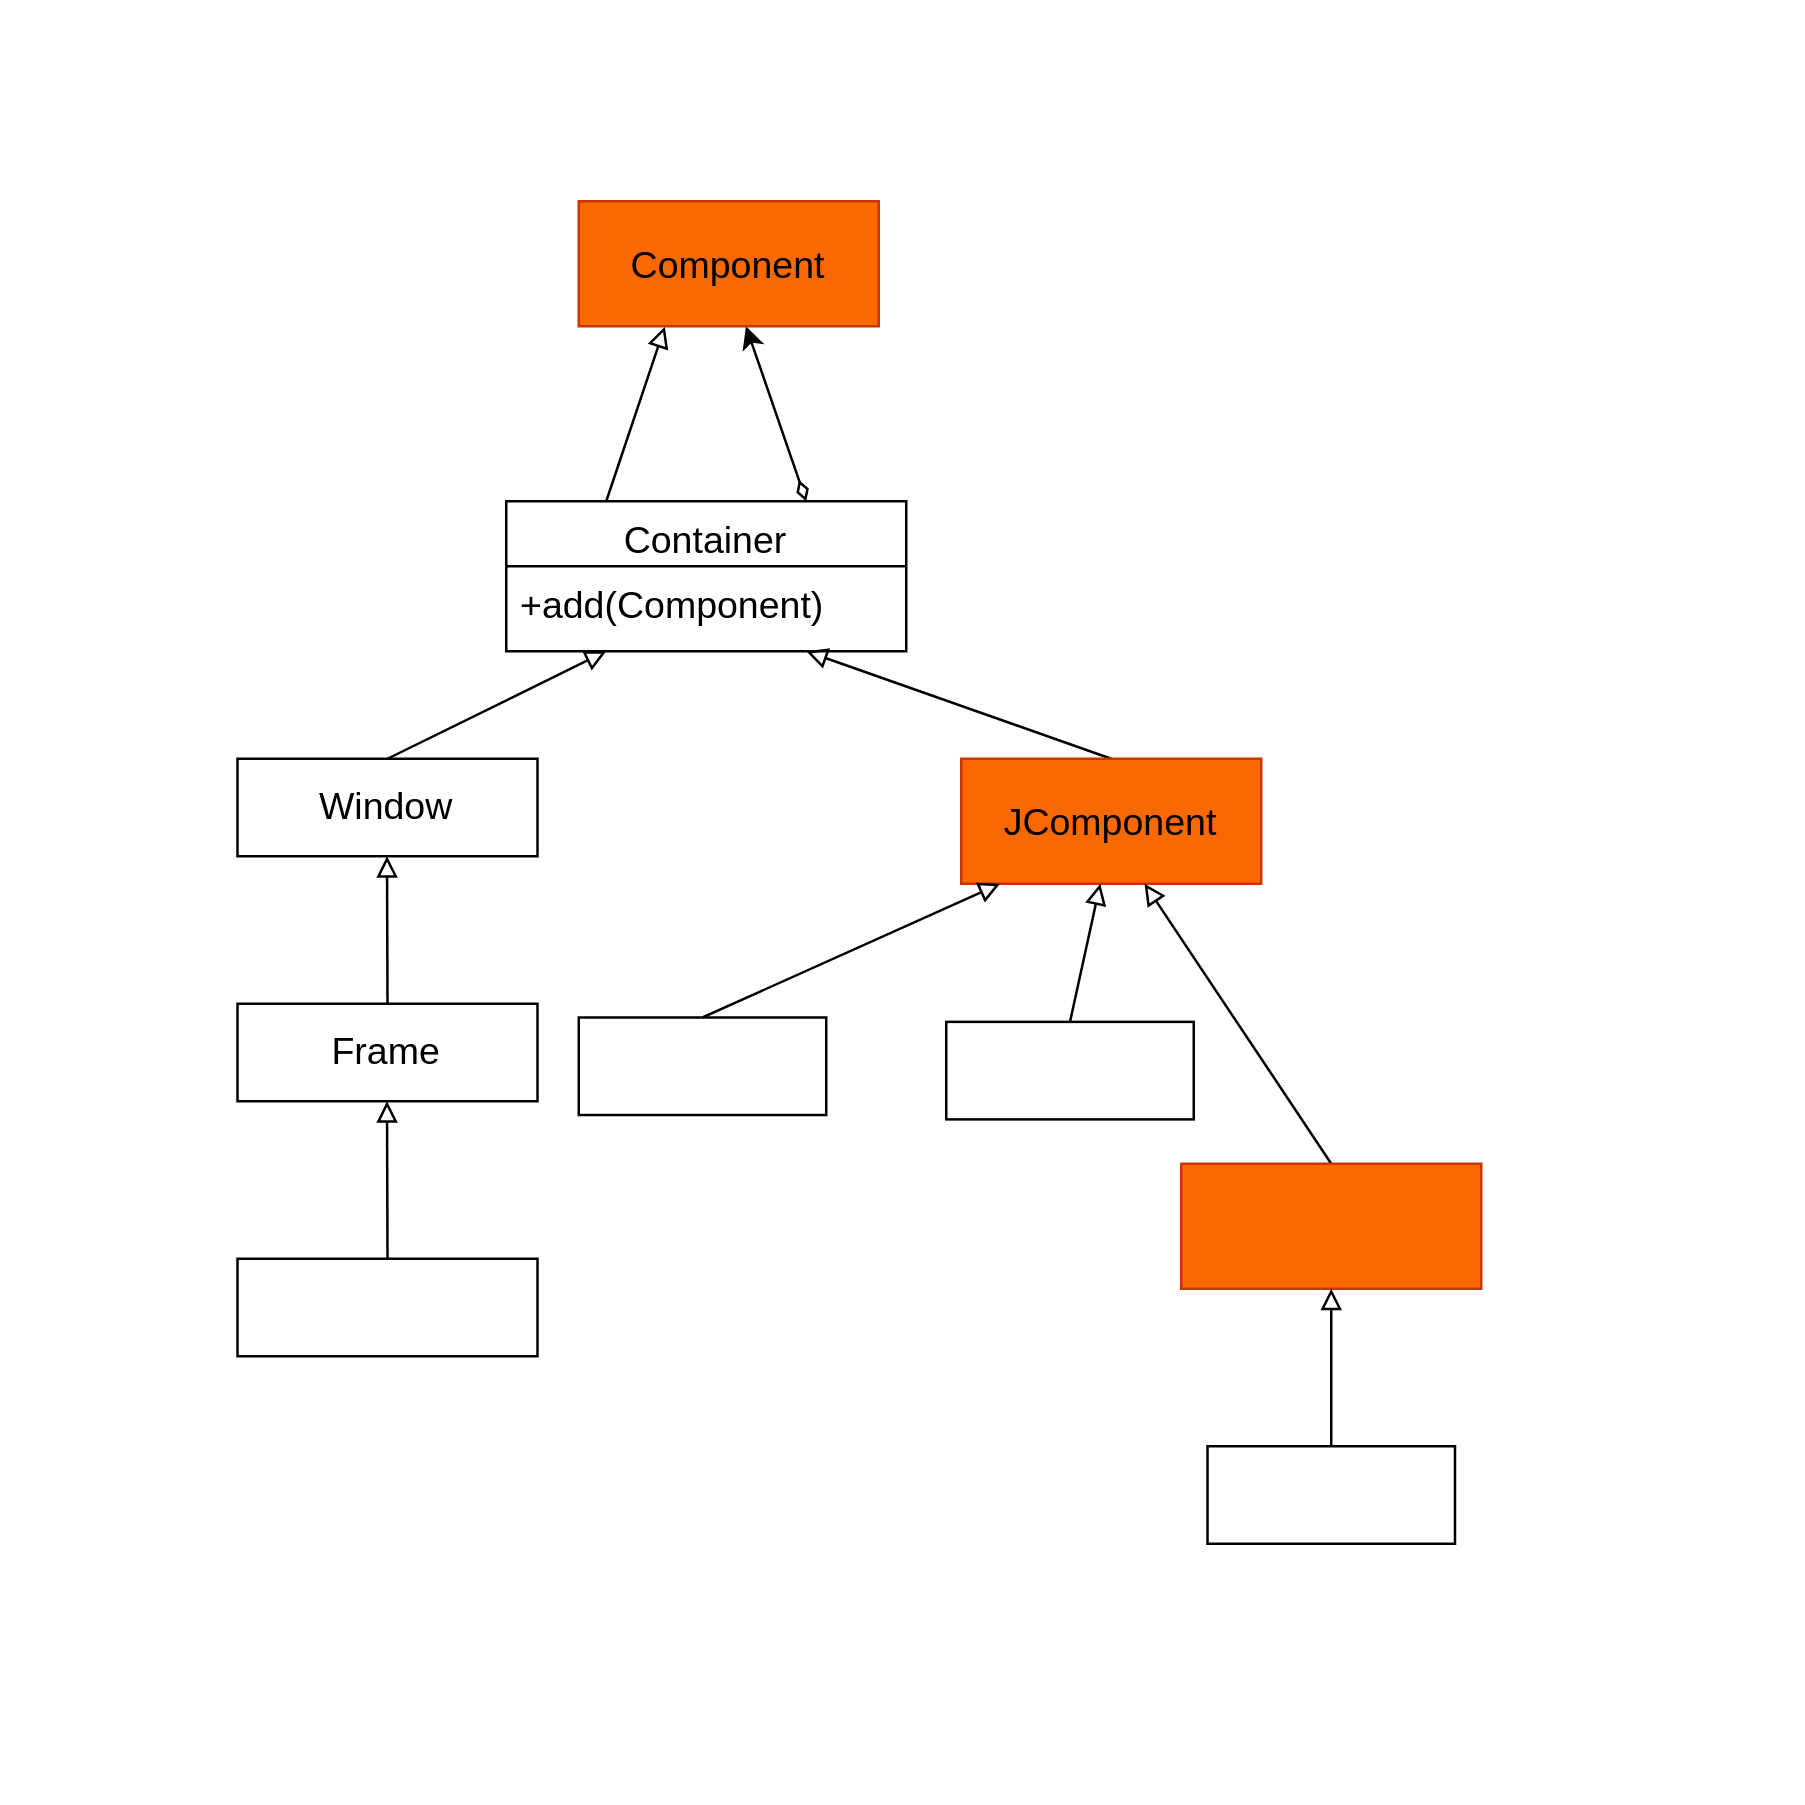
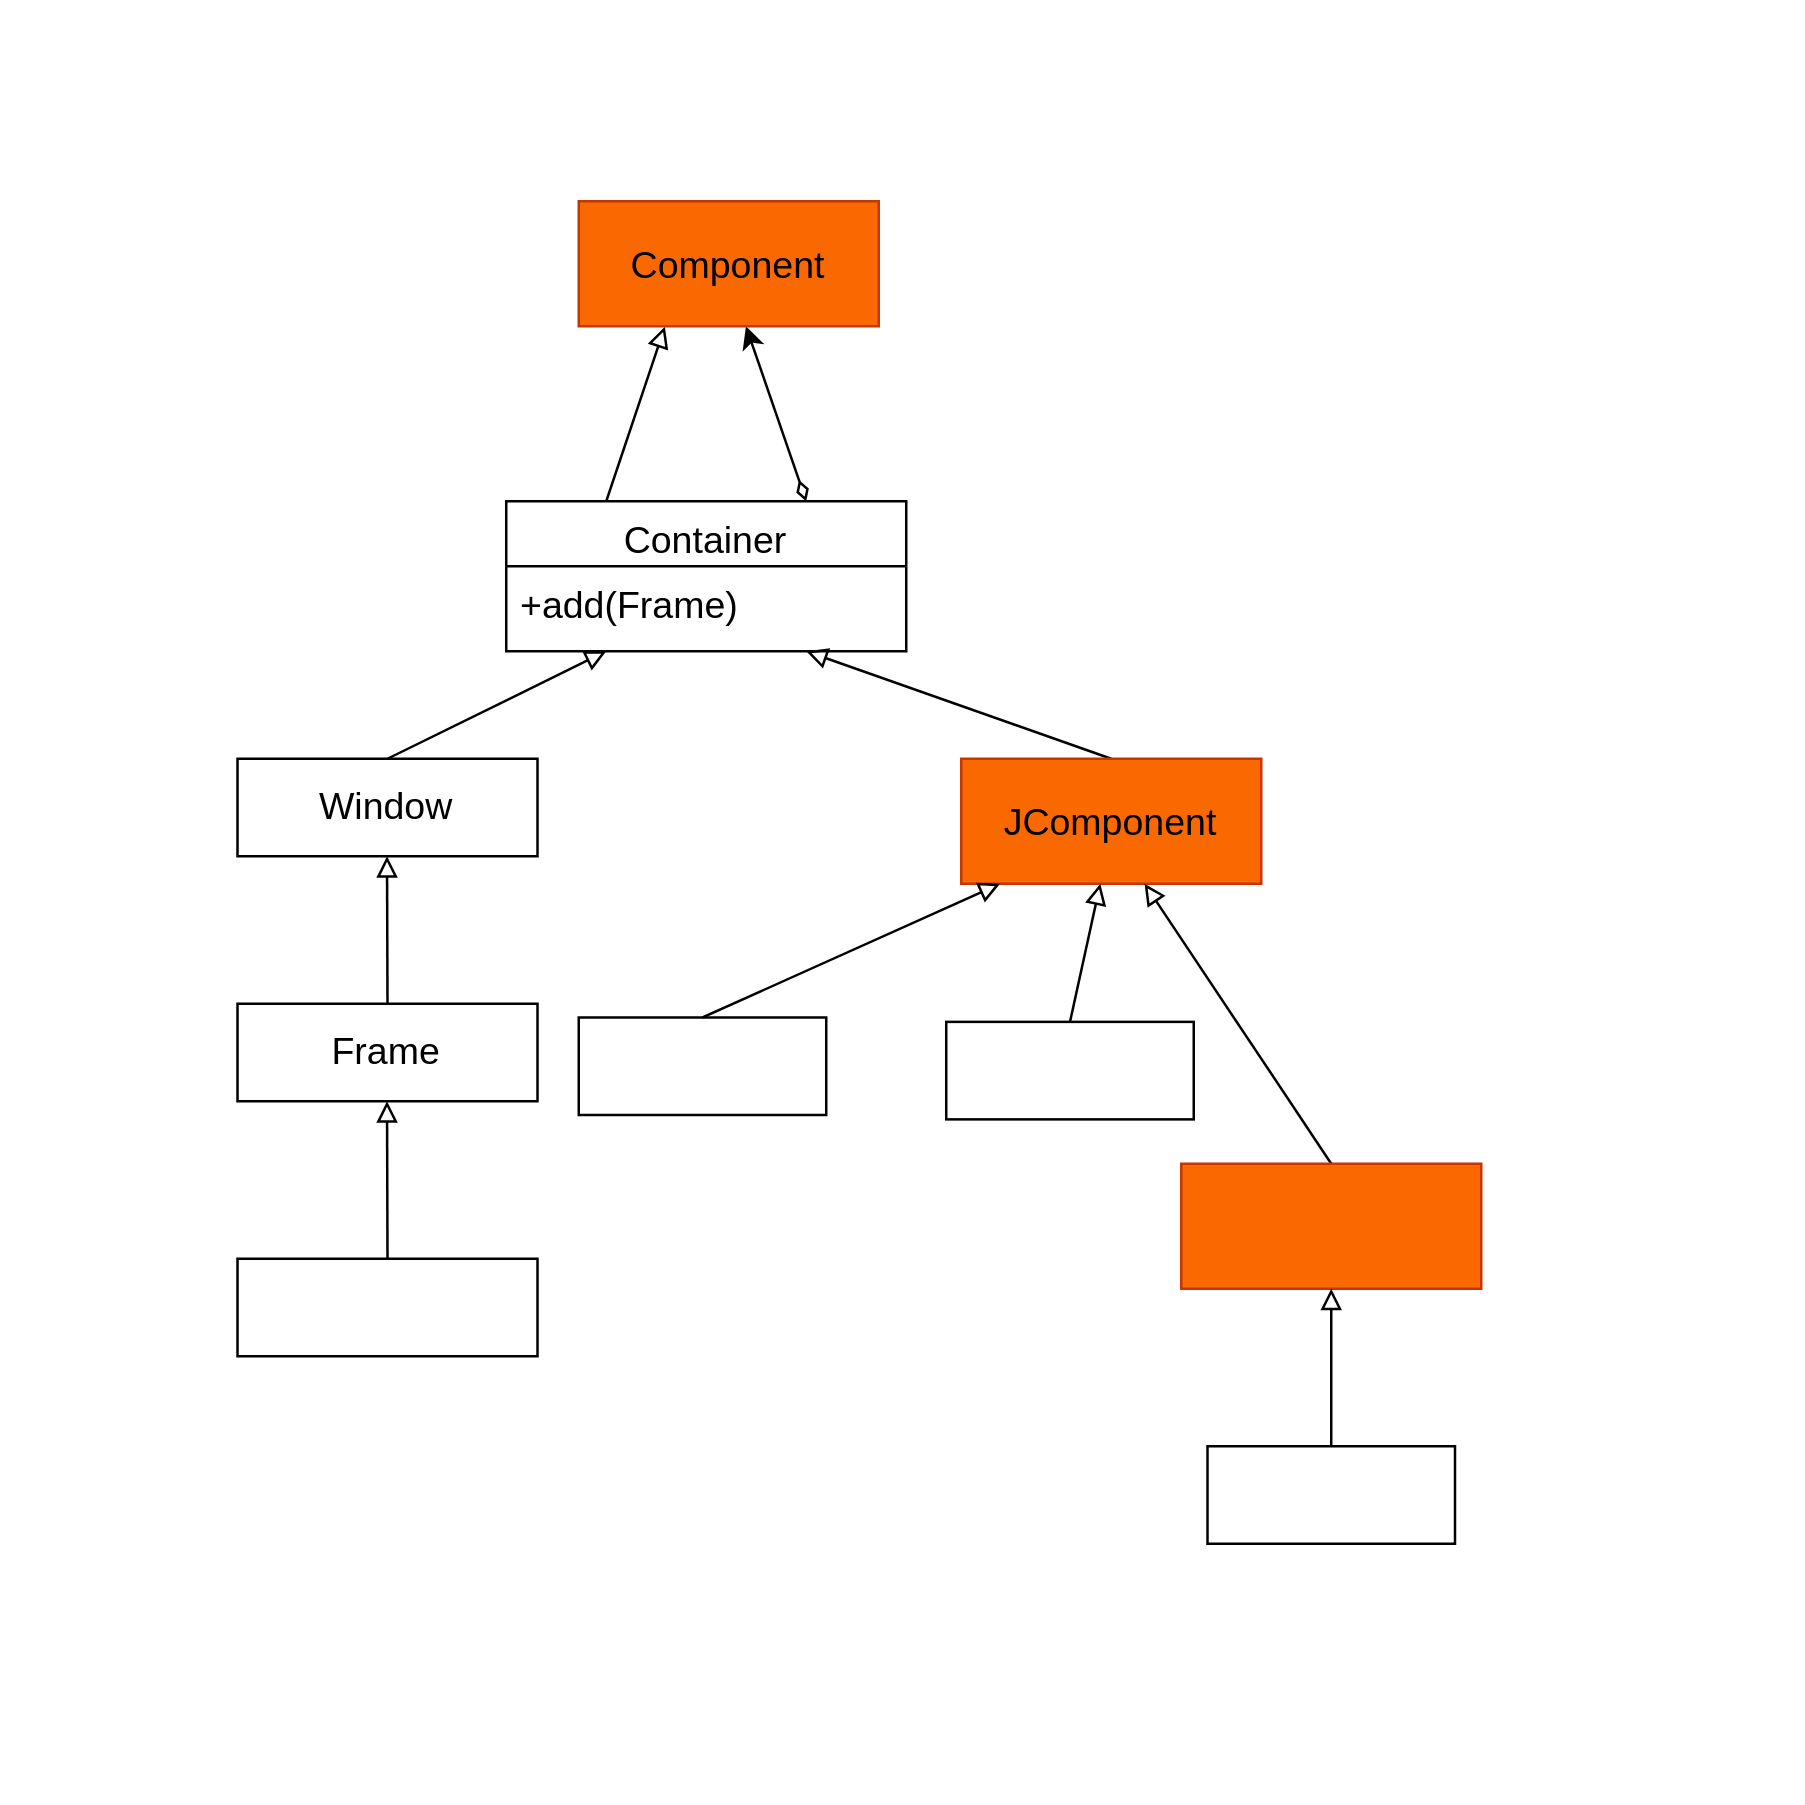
(678, 605) -> (636, 605)
